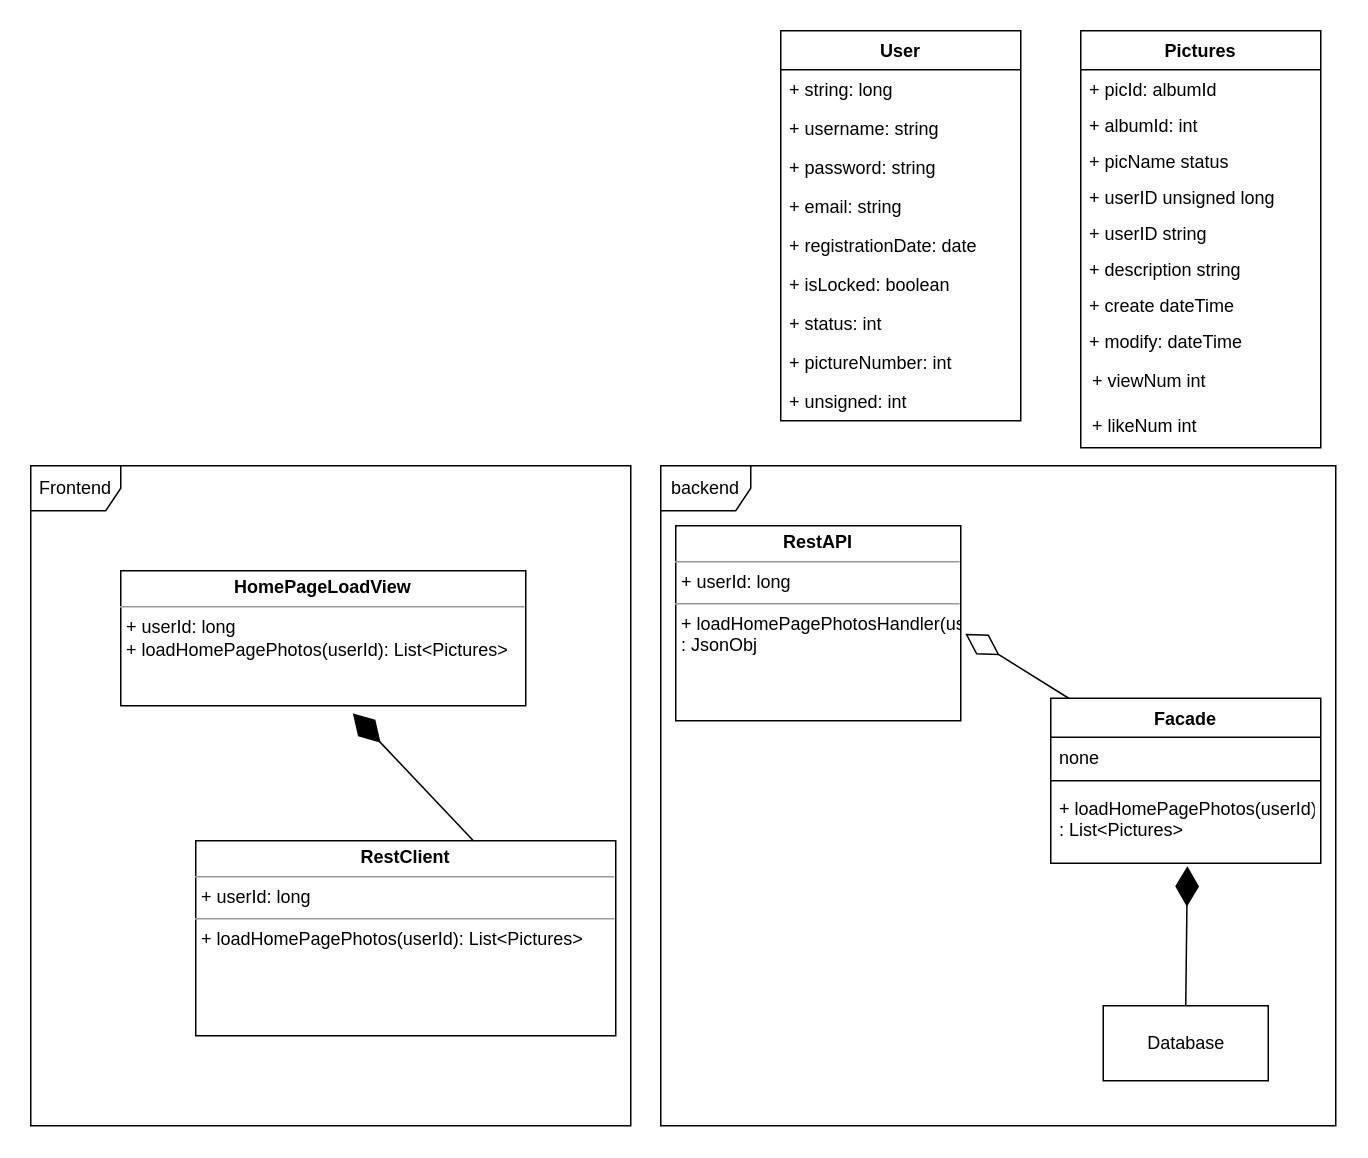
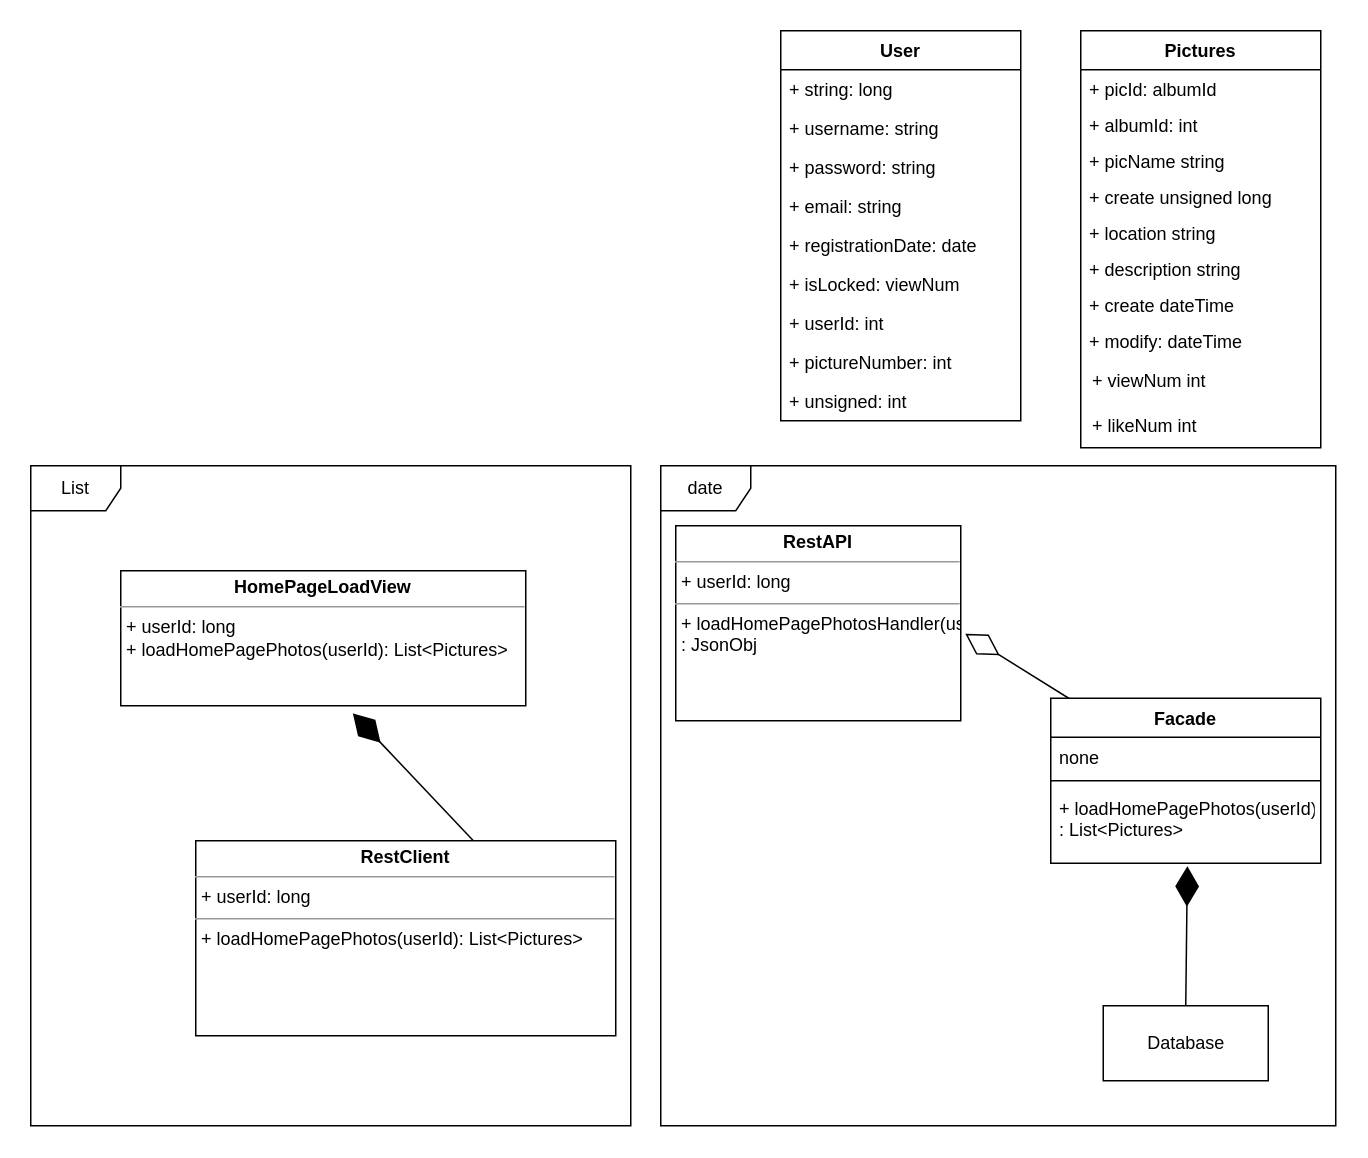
(1163, 162) -> (1160, 162)
(1188, 198) -> (1188, 198)
(1158, 234) -> (1163, 234)
(873, 285) -> (873, 285)
(845, 324) -> (845, 324)
(76, 488) -> (76, 488)
(706, 488) -> (706, 488)
